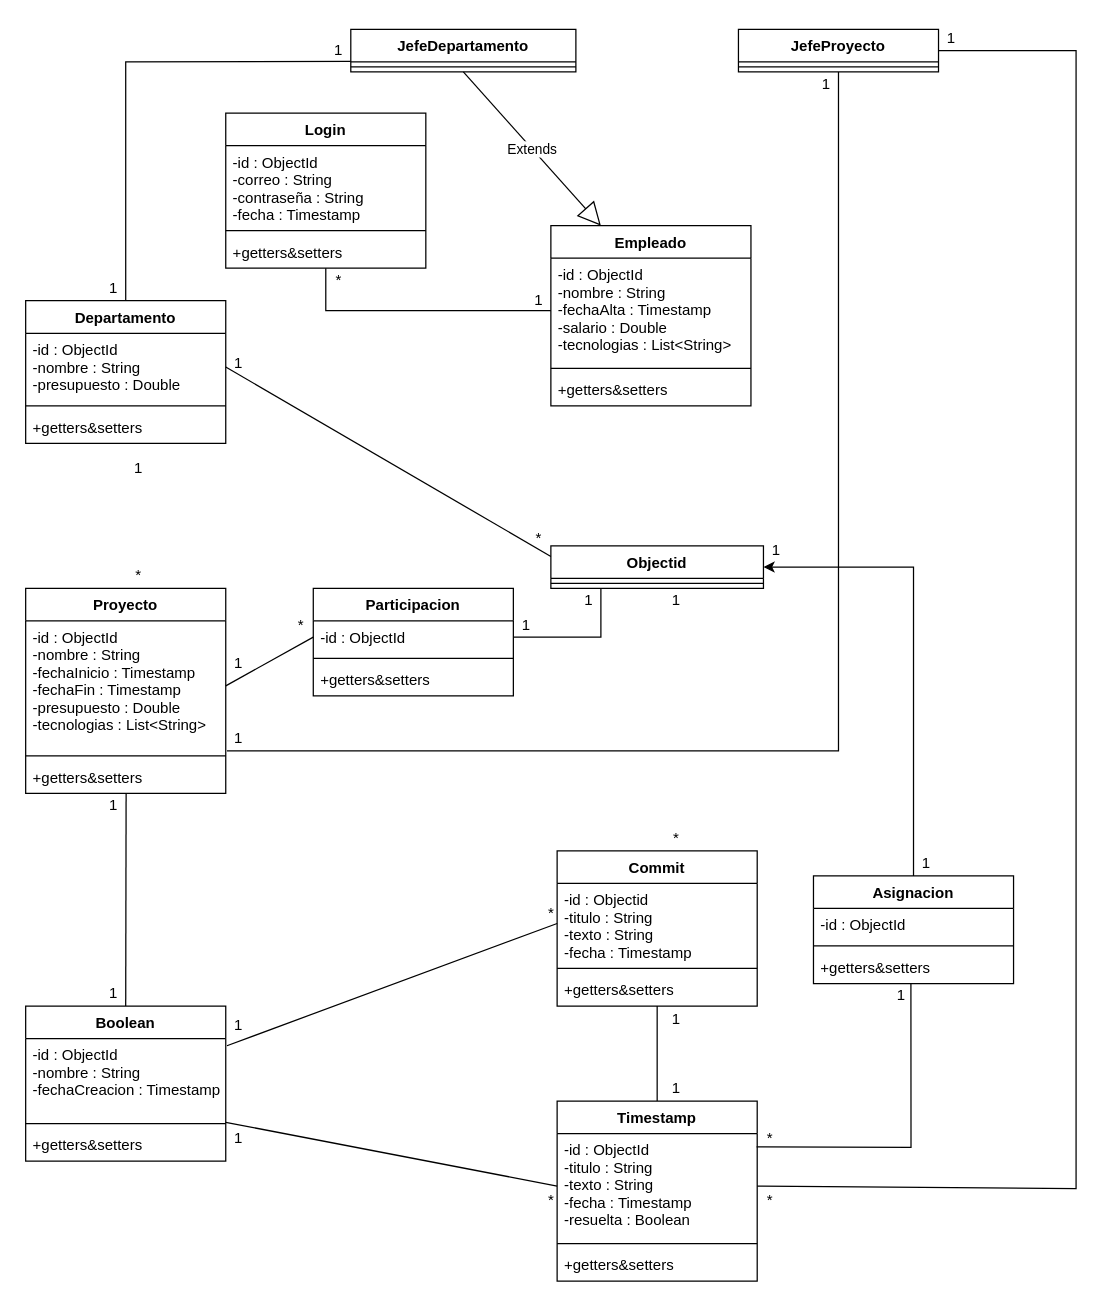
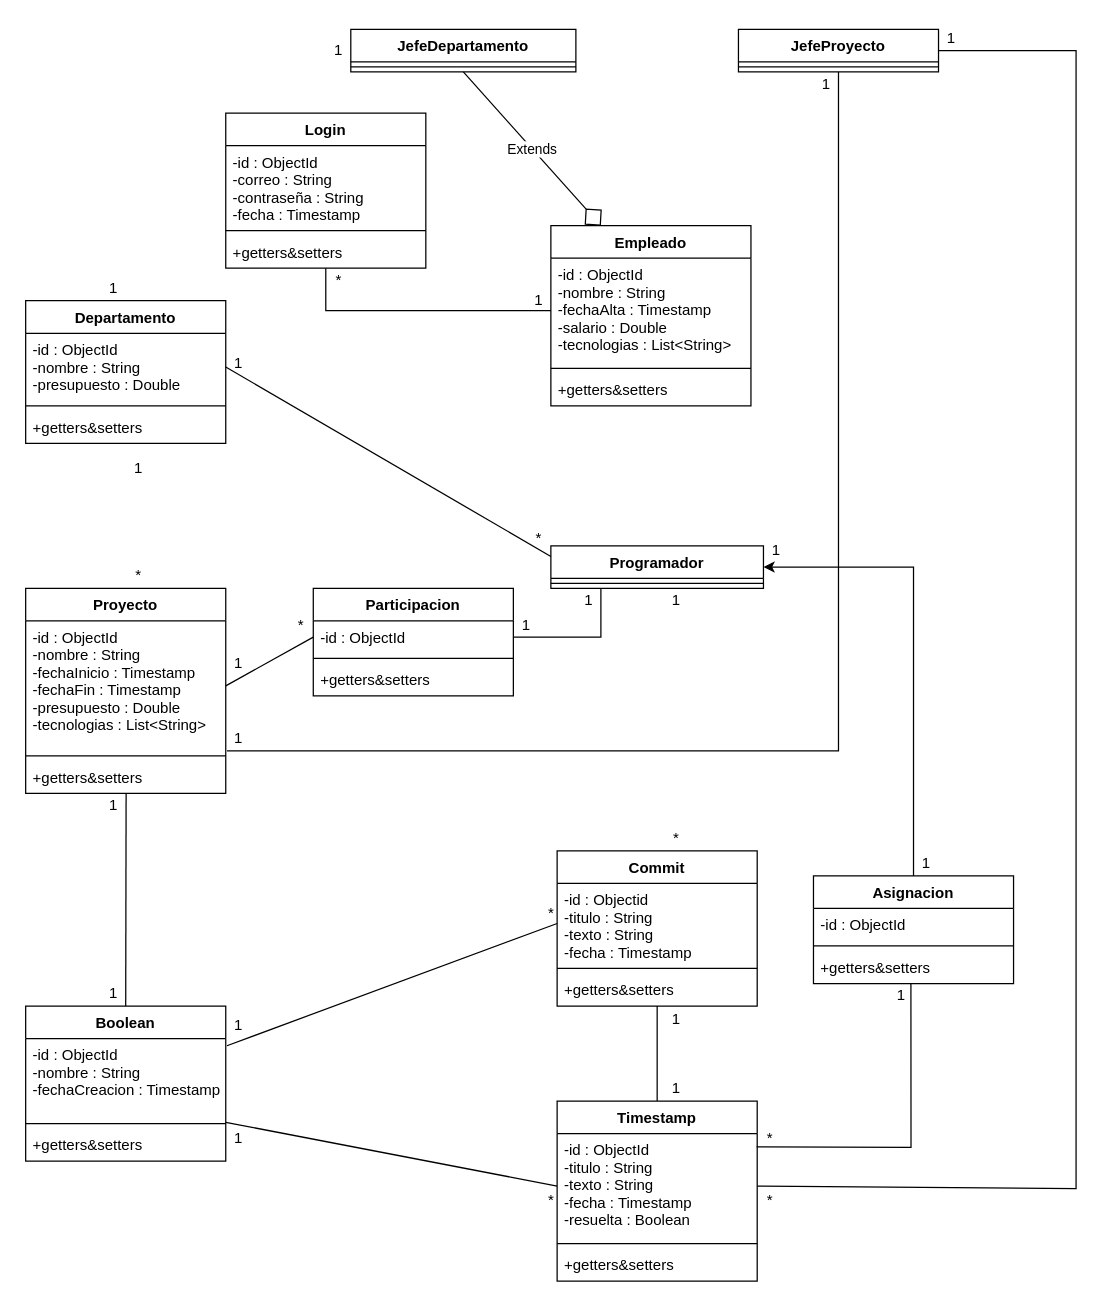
(126, 70) -> none
(584, 207) -> (585, 208)
(656, 563) -> (656, 563)
